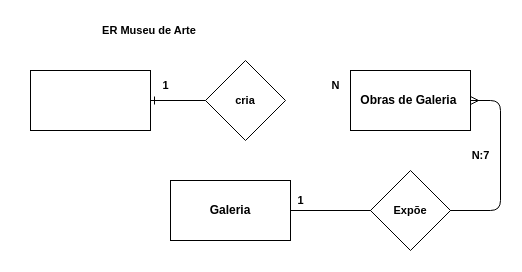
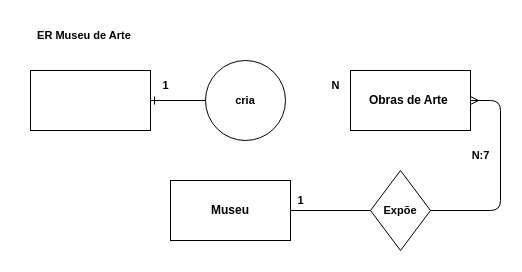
(151, 31) -> (86, 36)
(246, 101) -> (246, 101)
(411, 101) -> (411, 101)
(231, 211) -> (231, 211)
(411, 211) -> (401, 211)
